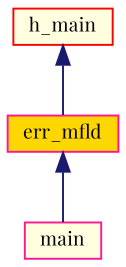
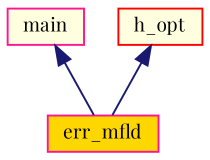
(63, 27) -> (160, 27)
(63, 197) -> (79, 89)
